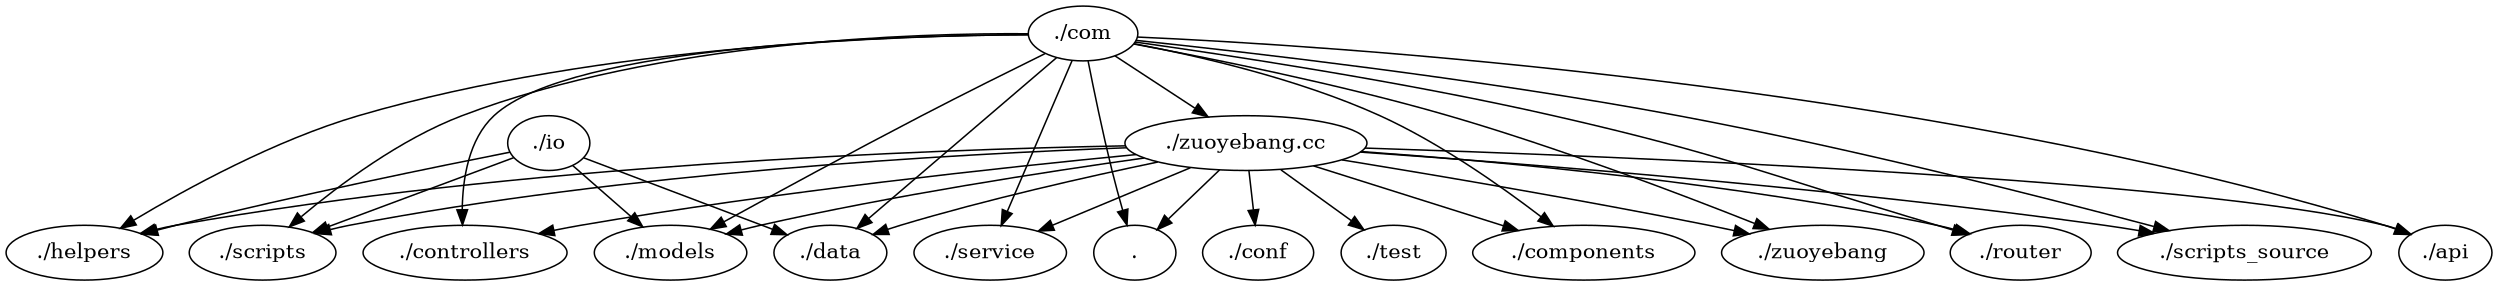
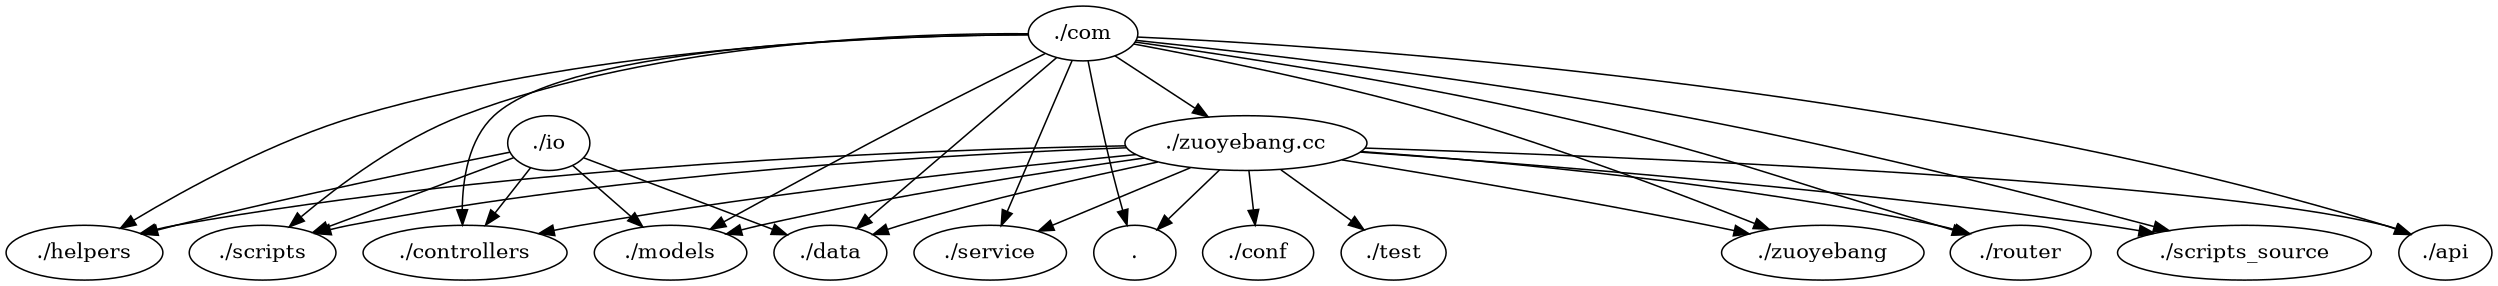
none -> (513, 190)
(1584, 253) -> none
